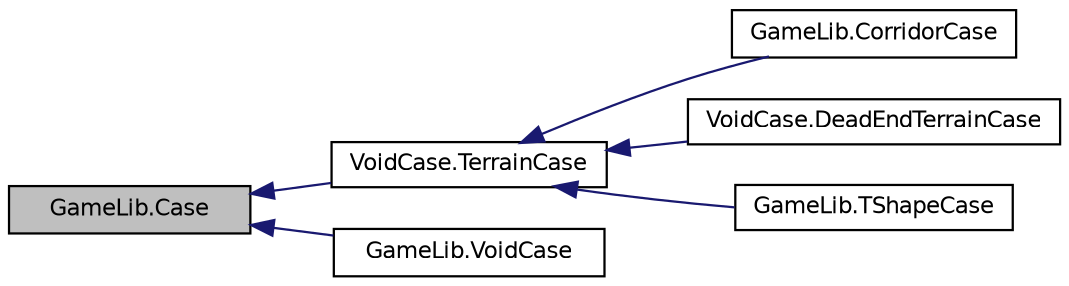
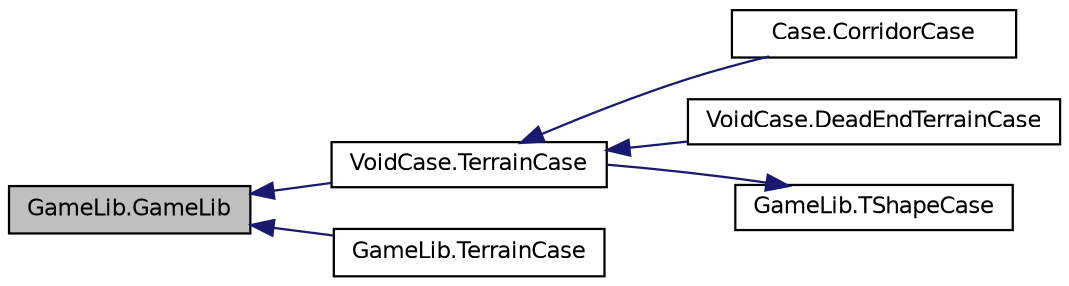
(874, 34) -> (874, 34)
(656, 200) -> (687, 173)
(130, 210) -> (130, 210)
(469, 253) -> (469, 253)
